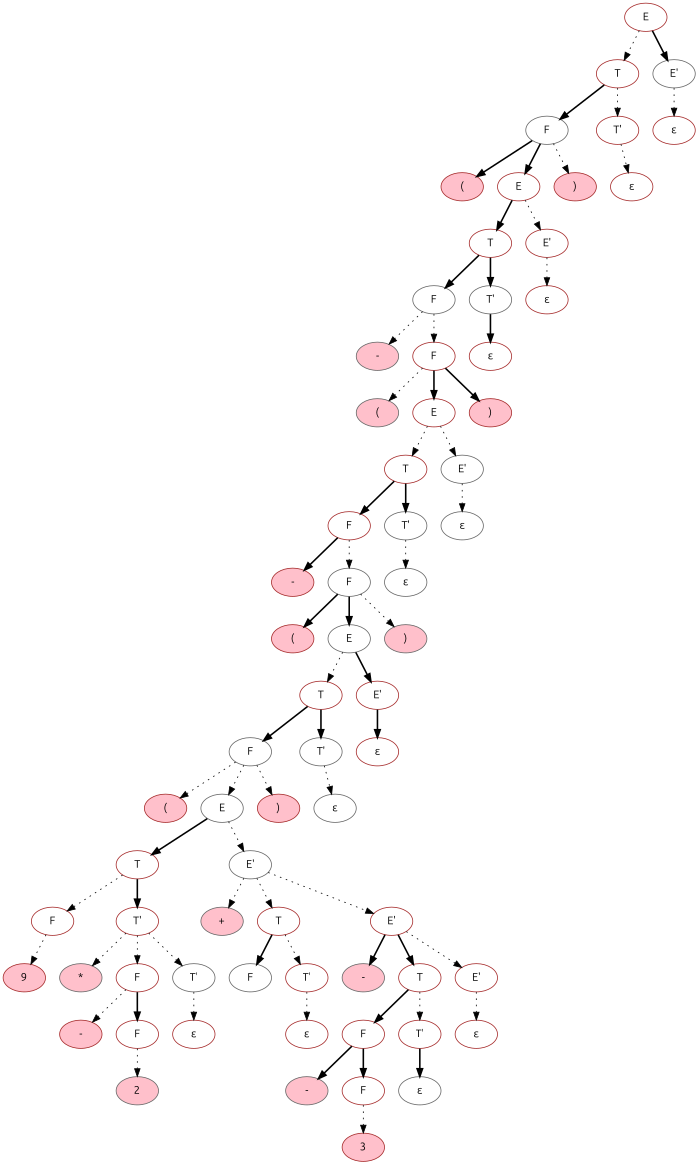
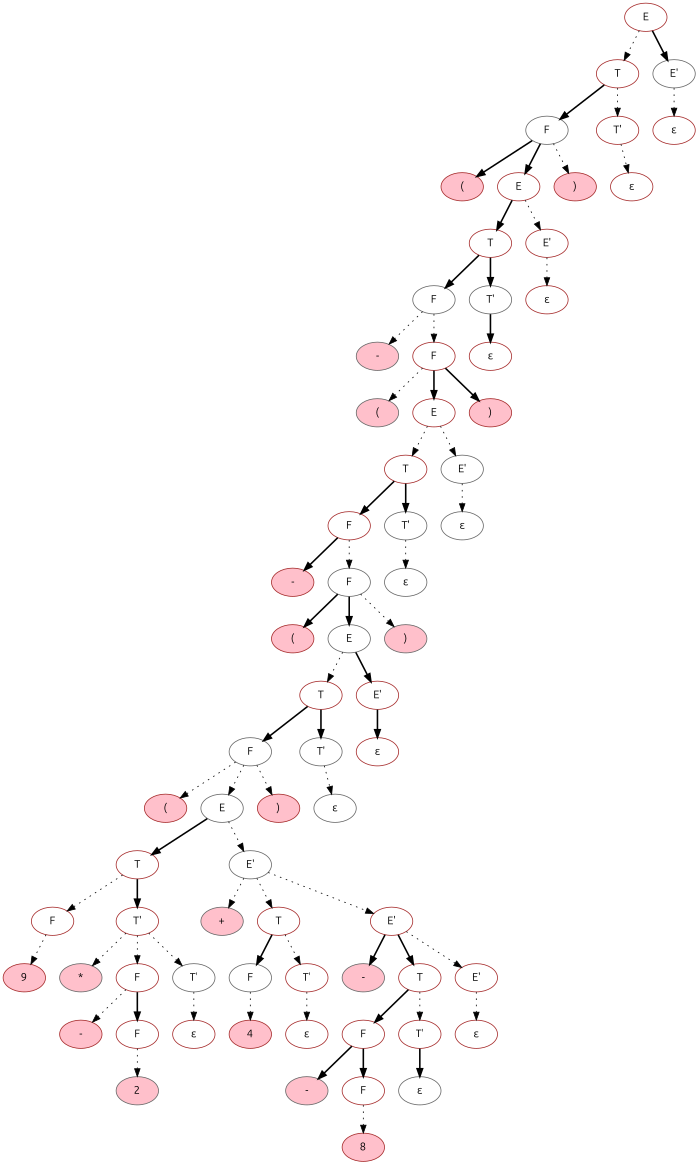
none -> (250, 1034)
(363, 1147) -> (363, 1147)
